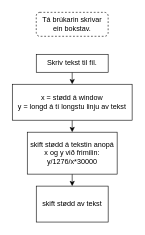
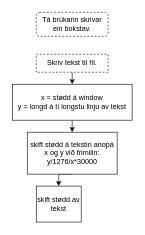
(72, 63) -> (72, 63)
(72, 204) -> (59, 204)
